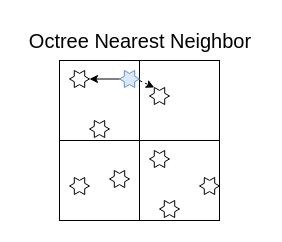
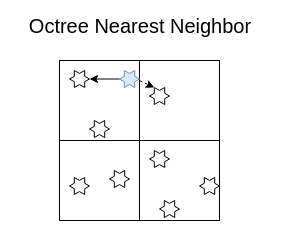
(141, 41) -> (141, 26)
